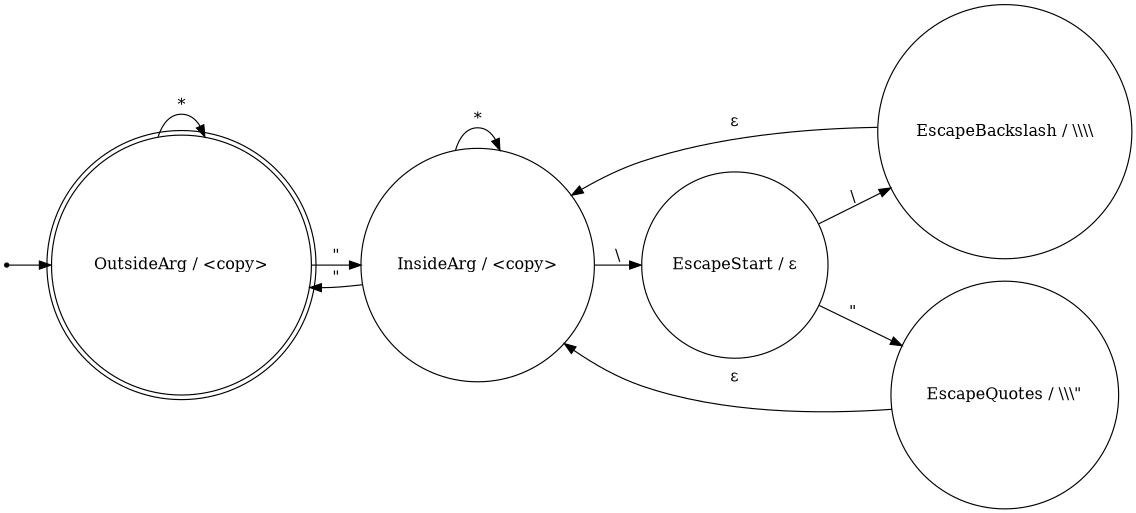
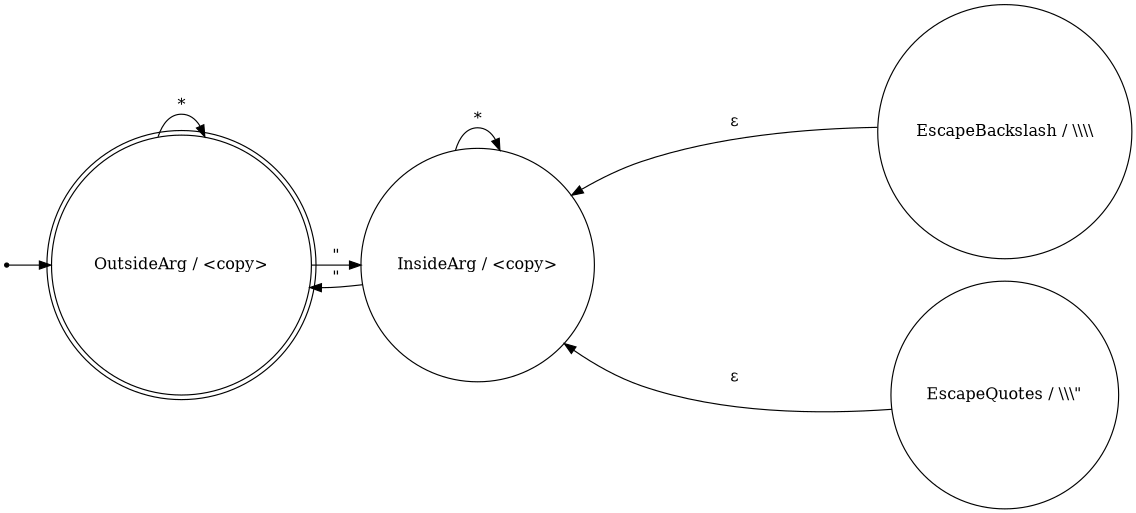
(735, 265) -> none
